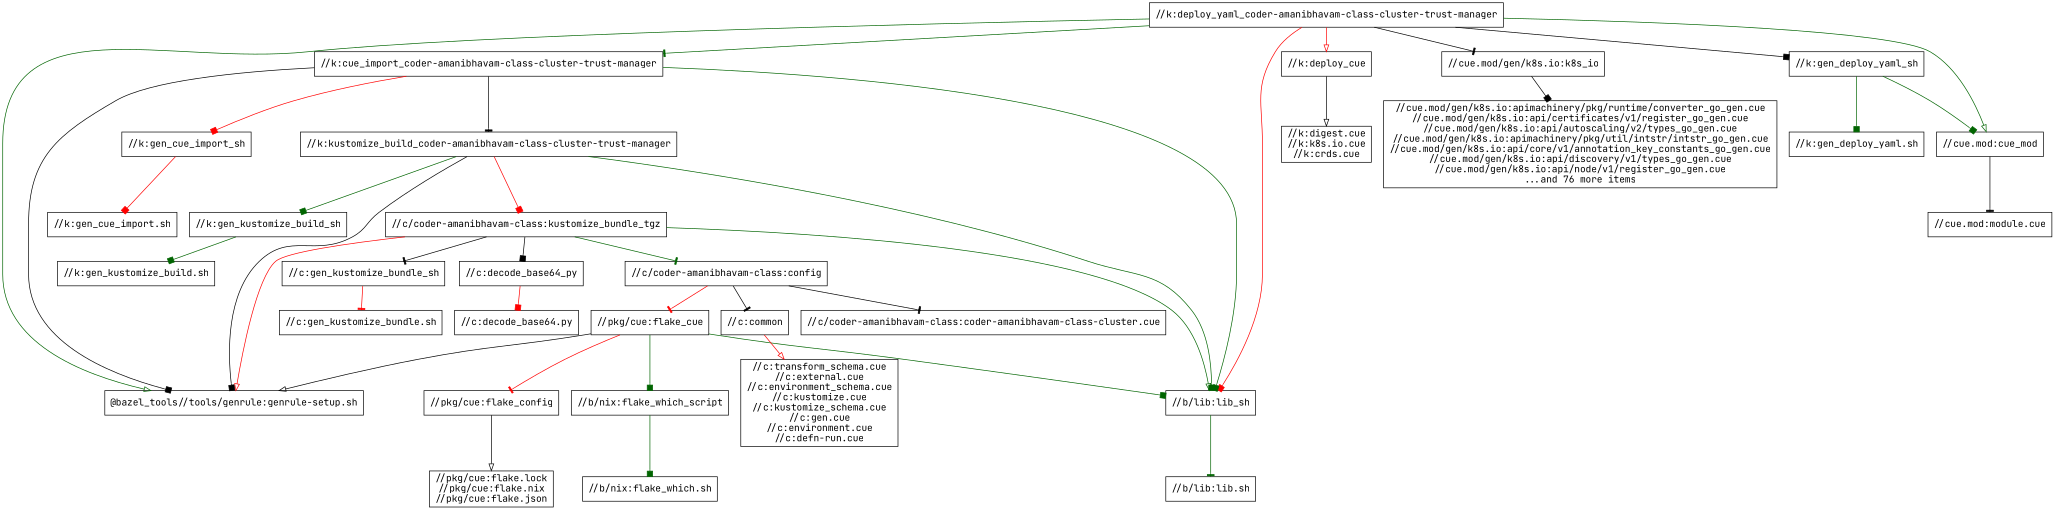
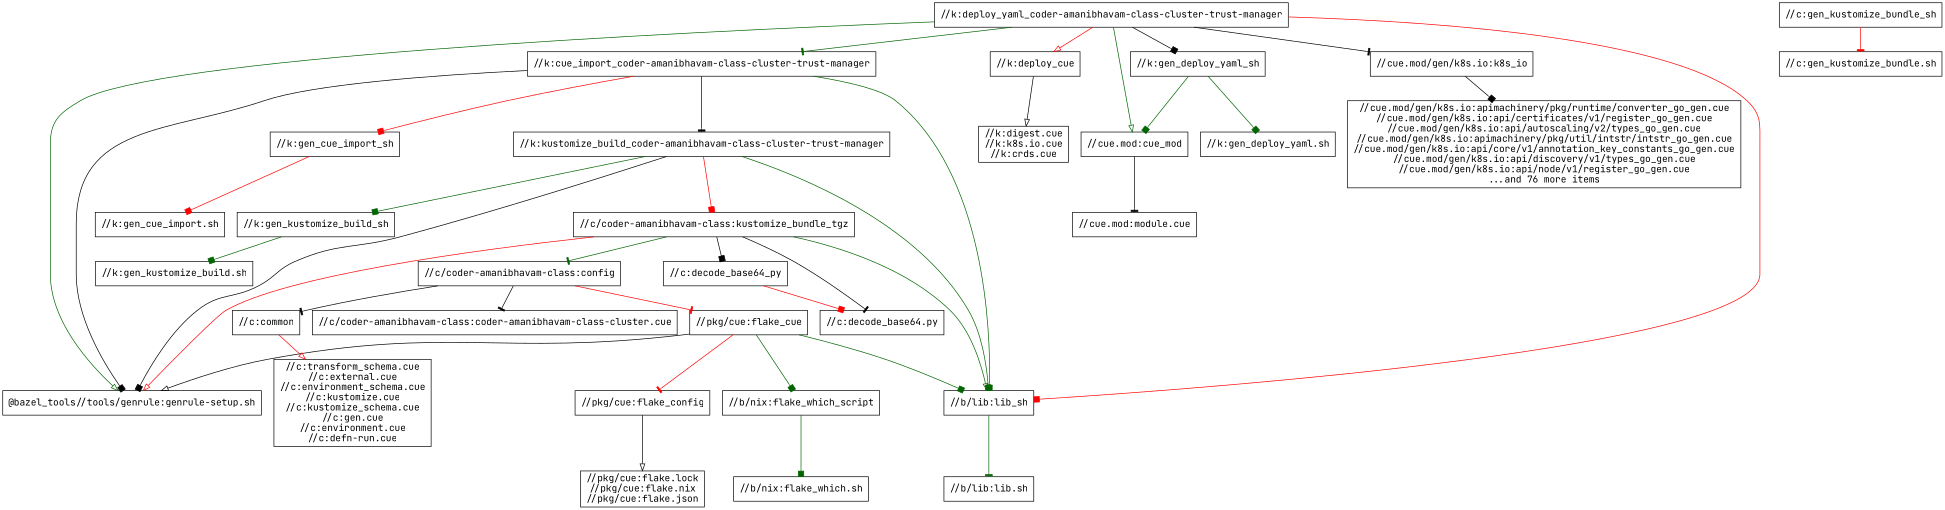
(446, 249) -> (806, 268)
